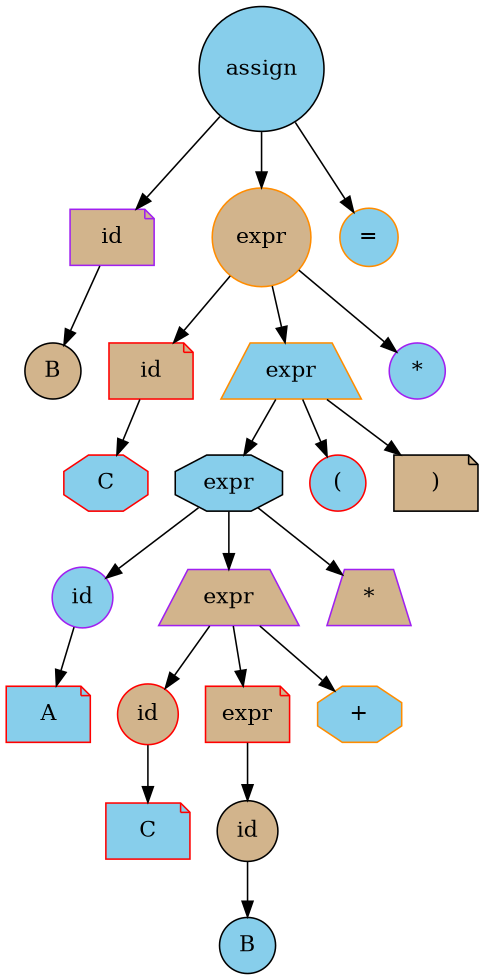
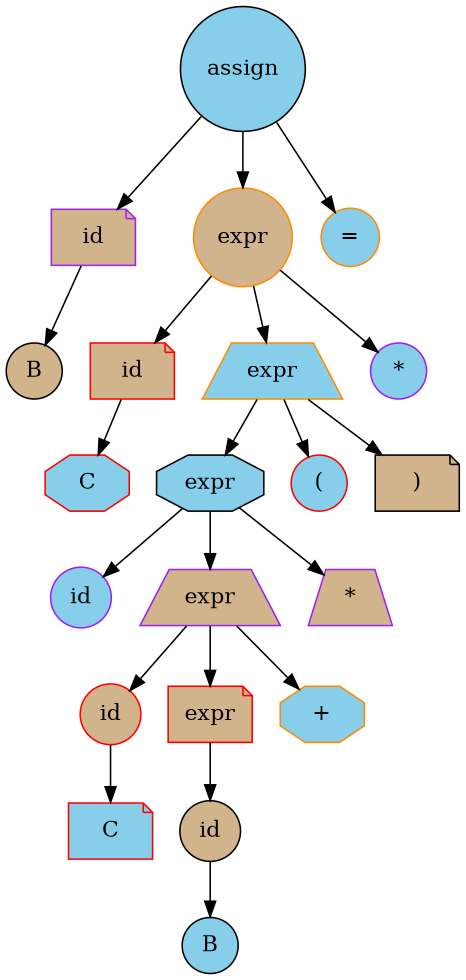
(48, 714) -> none
